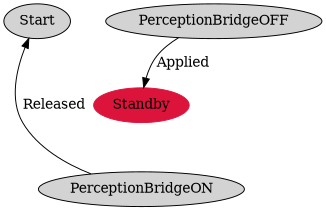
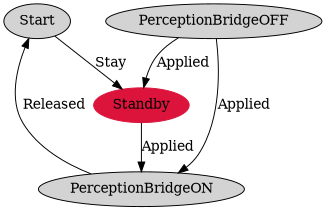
none -> (85, 60)
none -> (216, 107)
none -> (141, 142)
